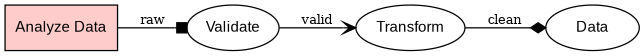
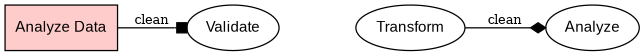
(152, 21) -> (152, 21)
(311, 28) -> none
(593, 28) -> (593, 28)
